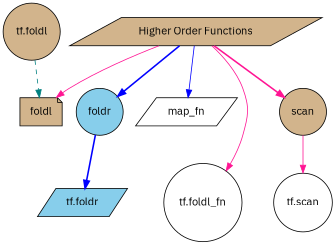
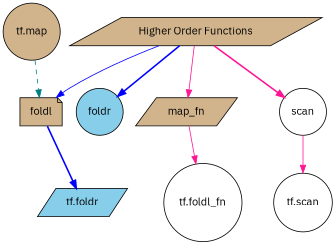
(32, 32) -> (32, 32)
(110, 67) -> (110, 67)
(192, 68) -> (192, 68)
(247, 101) -> (192, 141)
(186, 112) -> (186, 112)
(303, 112) -> (303, 112)
(91, 158) -> (60, 154)
